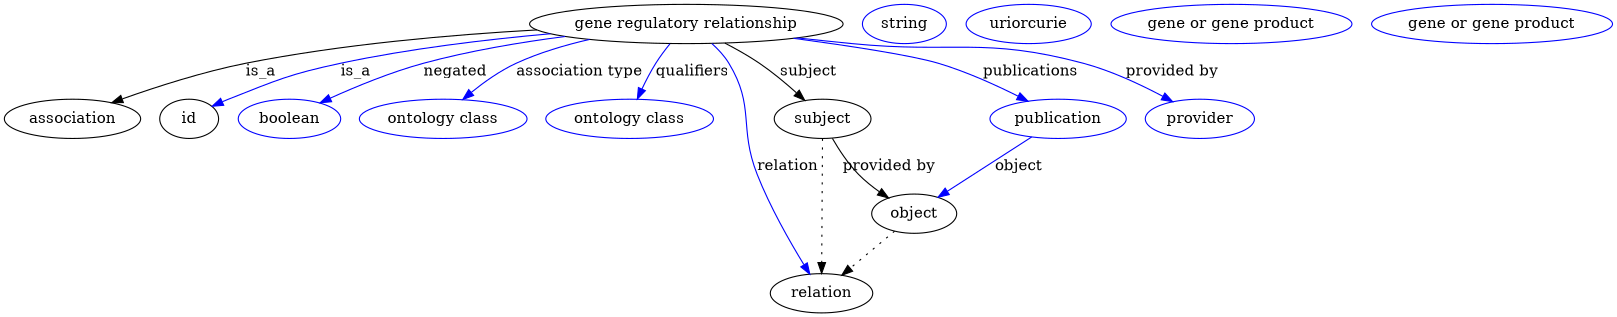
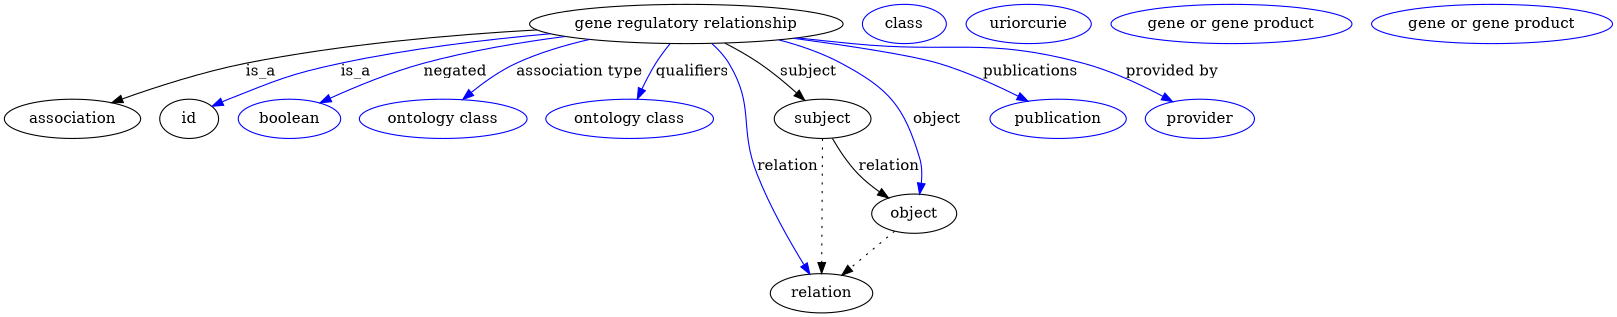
(904, 24) -> (904, 24)
(990, 164) -> (877, 86)
(889, 166) -> (889, 166)
